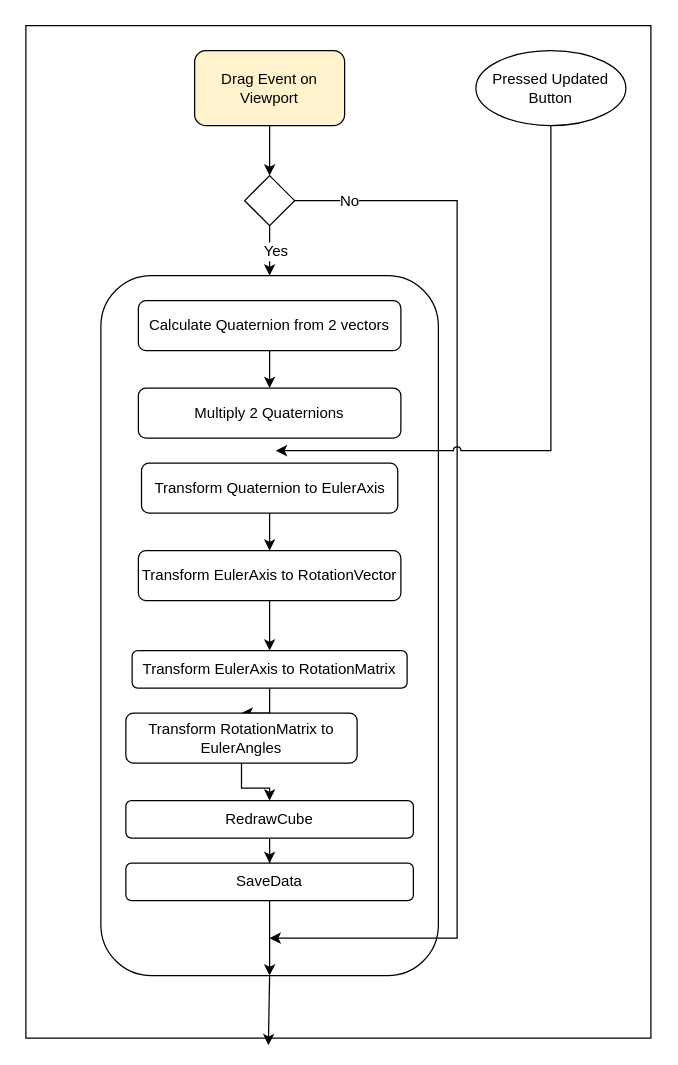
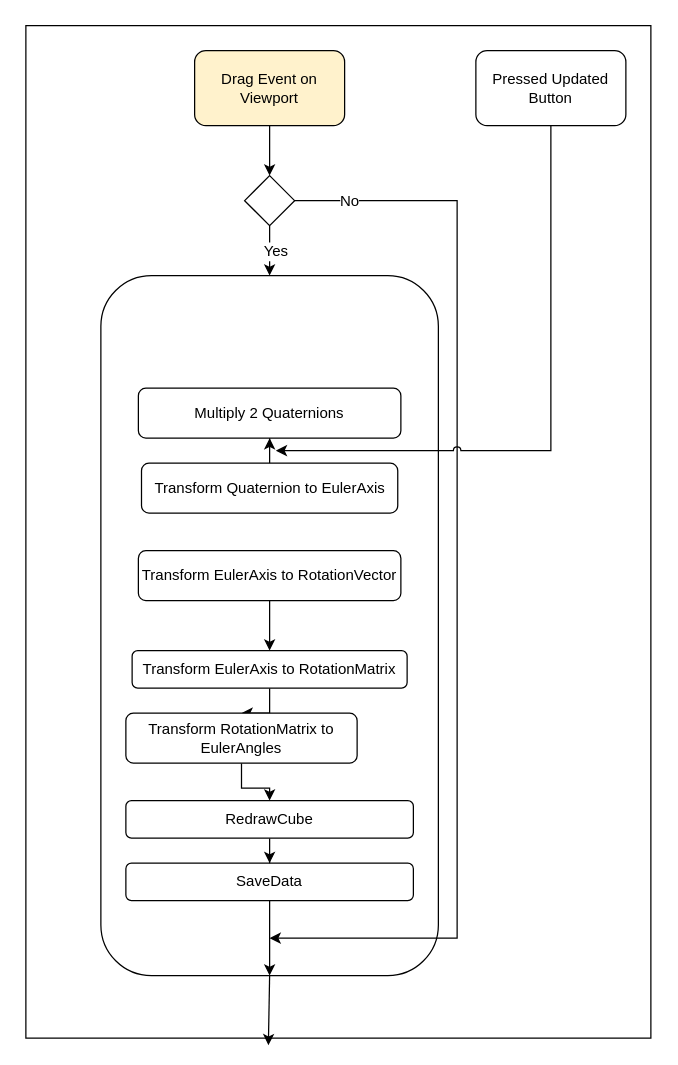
(551, 88) -> (551, 88)
(269, 326) -> none
(269, 374) -> none
(269, 536) -> (269, 446)
